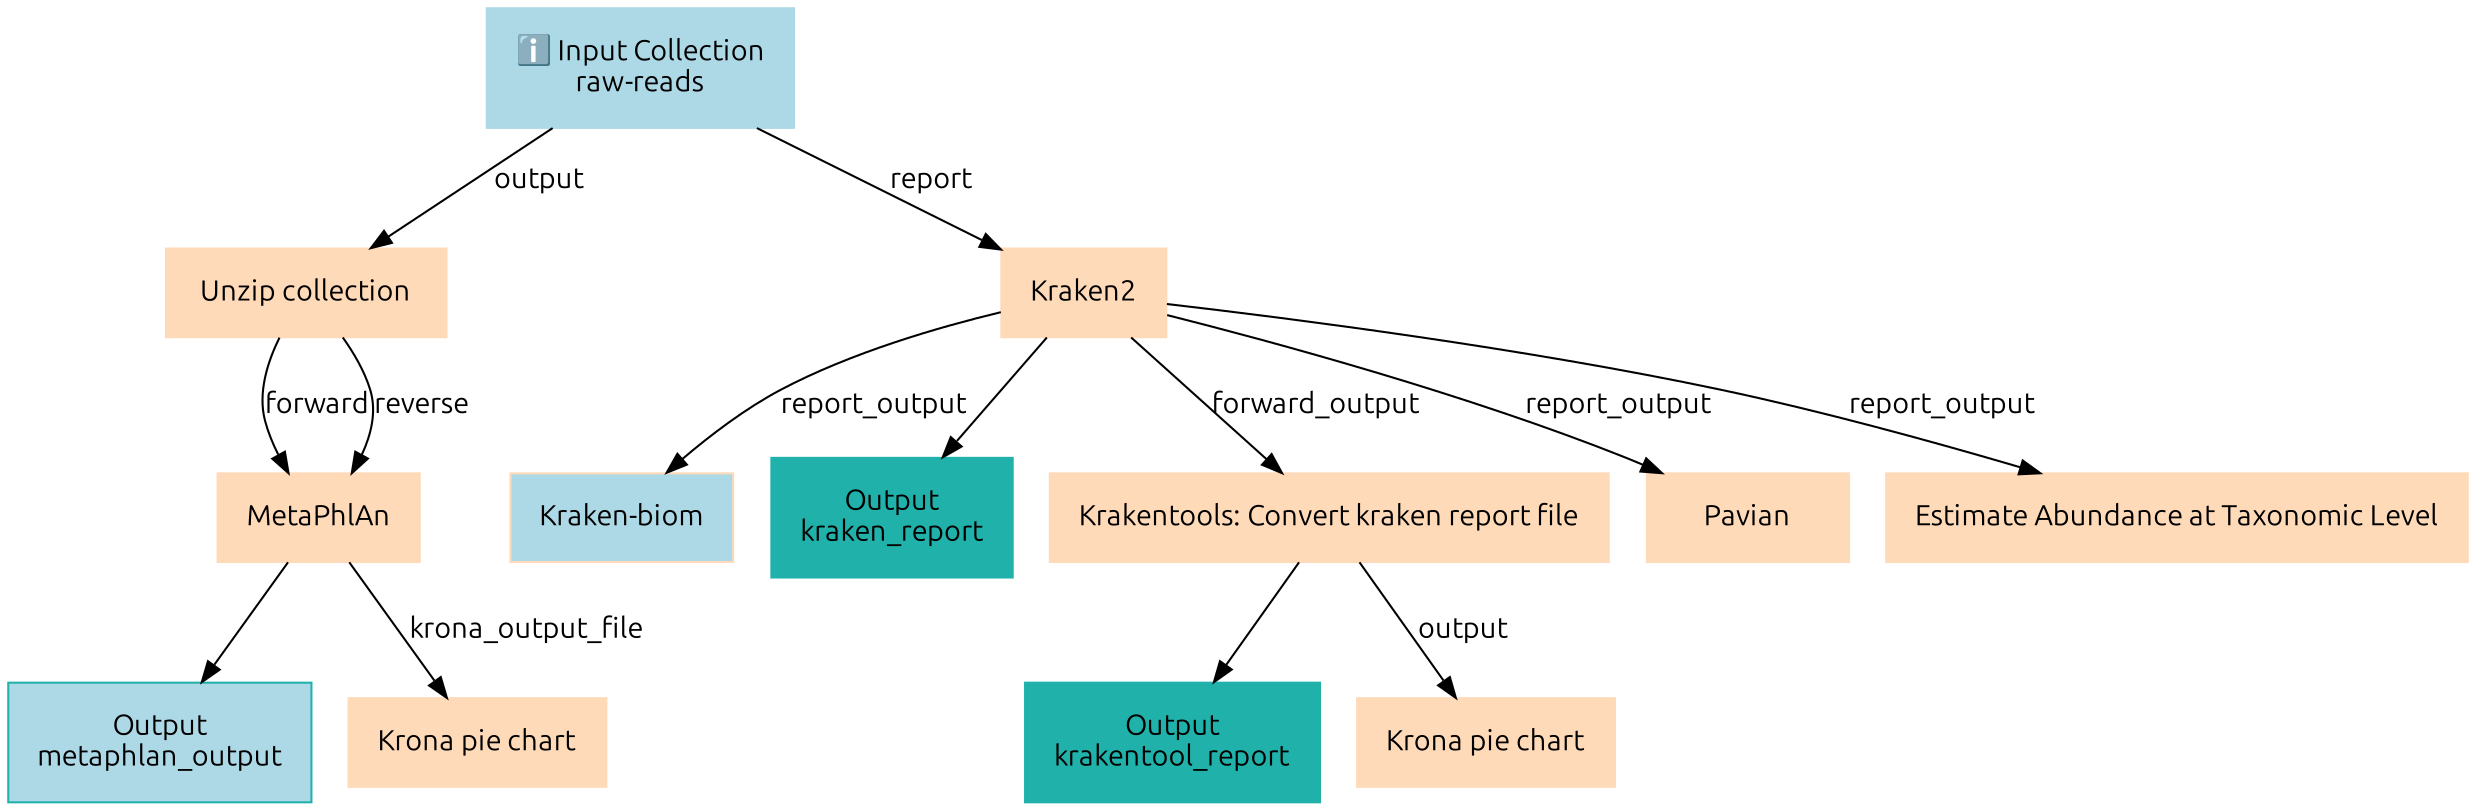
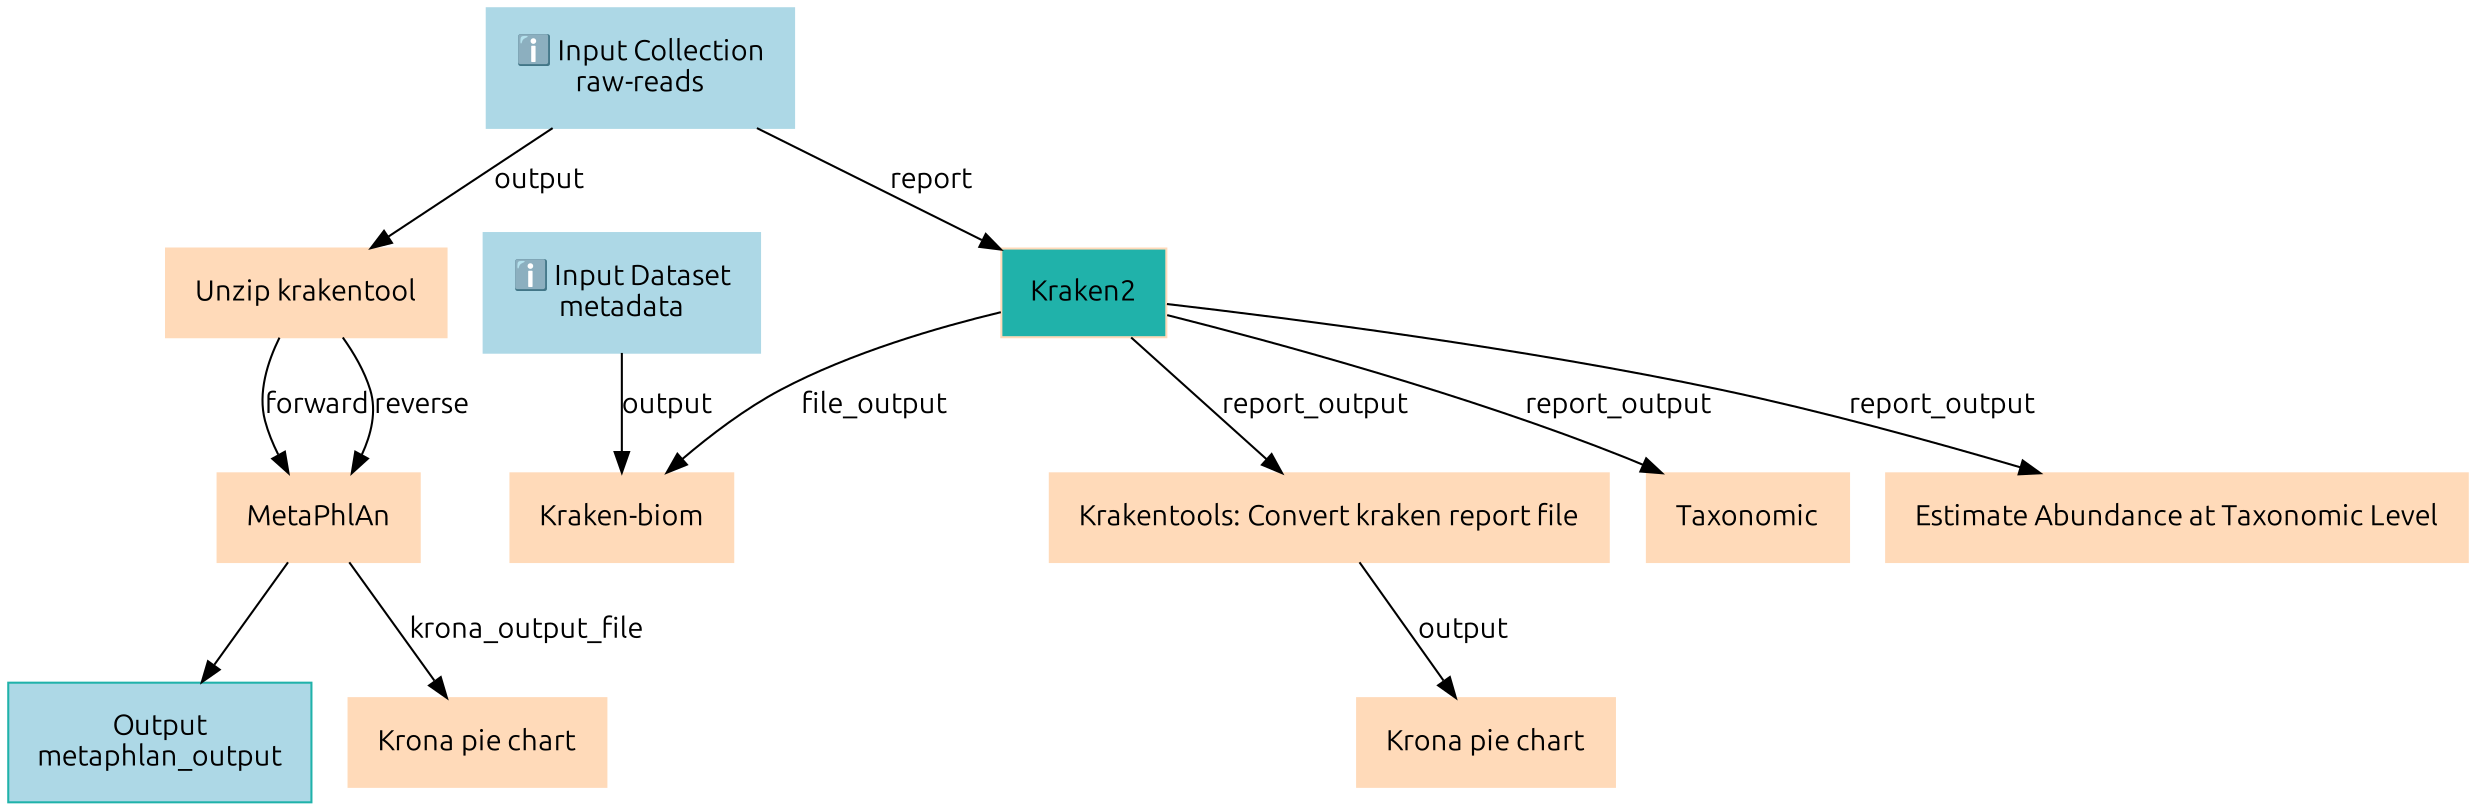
(306, 293) -> (306, 293)
none -> (622, 293)
(1084, 293) -> (1084, 293)
(874, 405) -> (874, 405)
(1316, 405) -> (1316, 405)
(622, 518) -> (622, 518)
(892, 518) -> none
(1748, 518) -> (1748, 518)
(1173, 742) -> none
